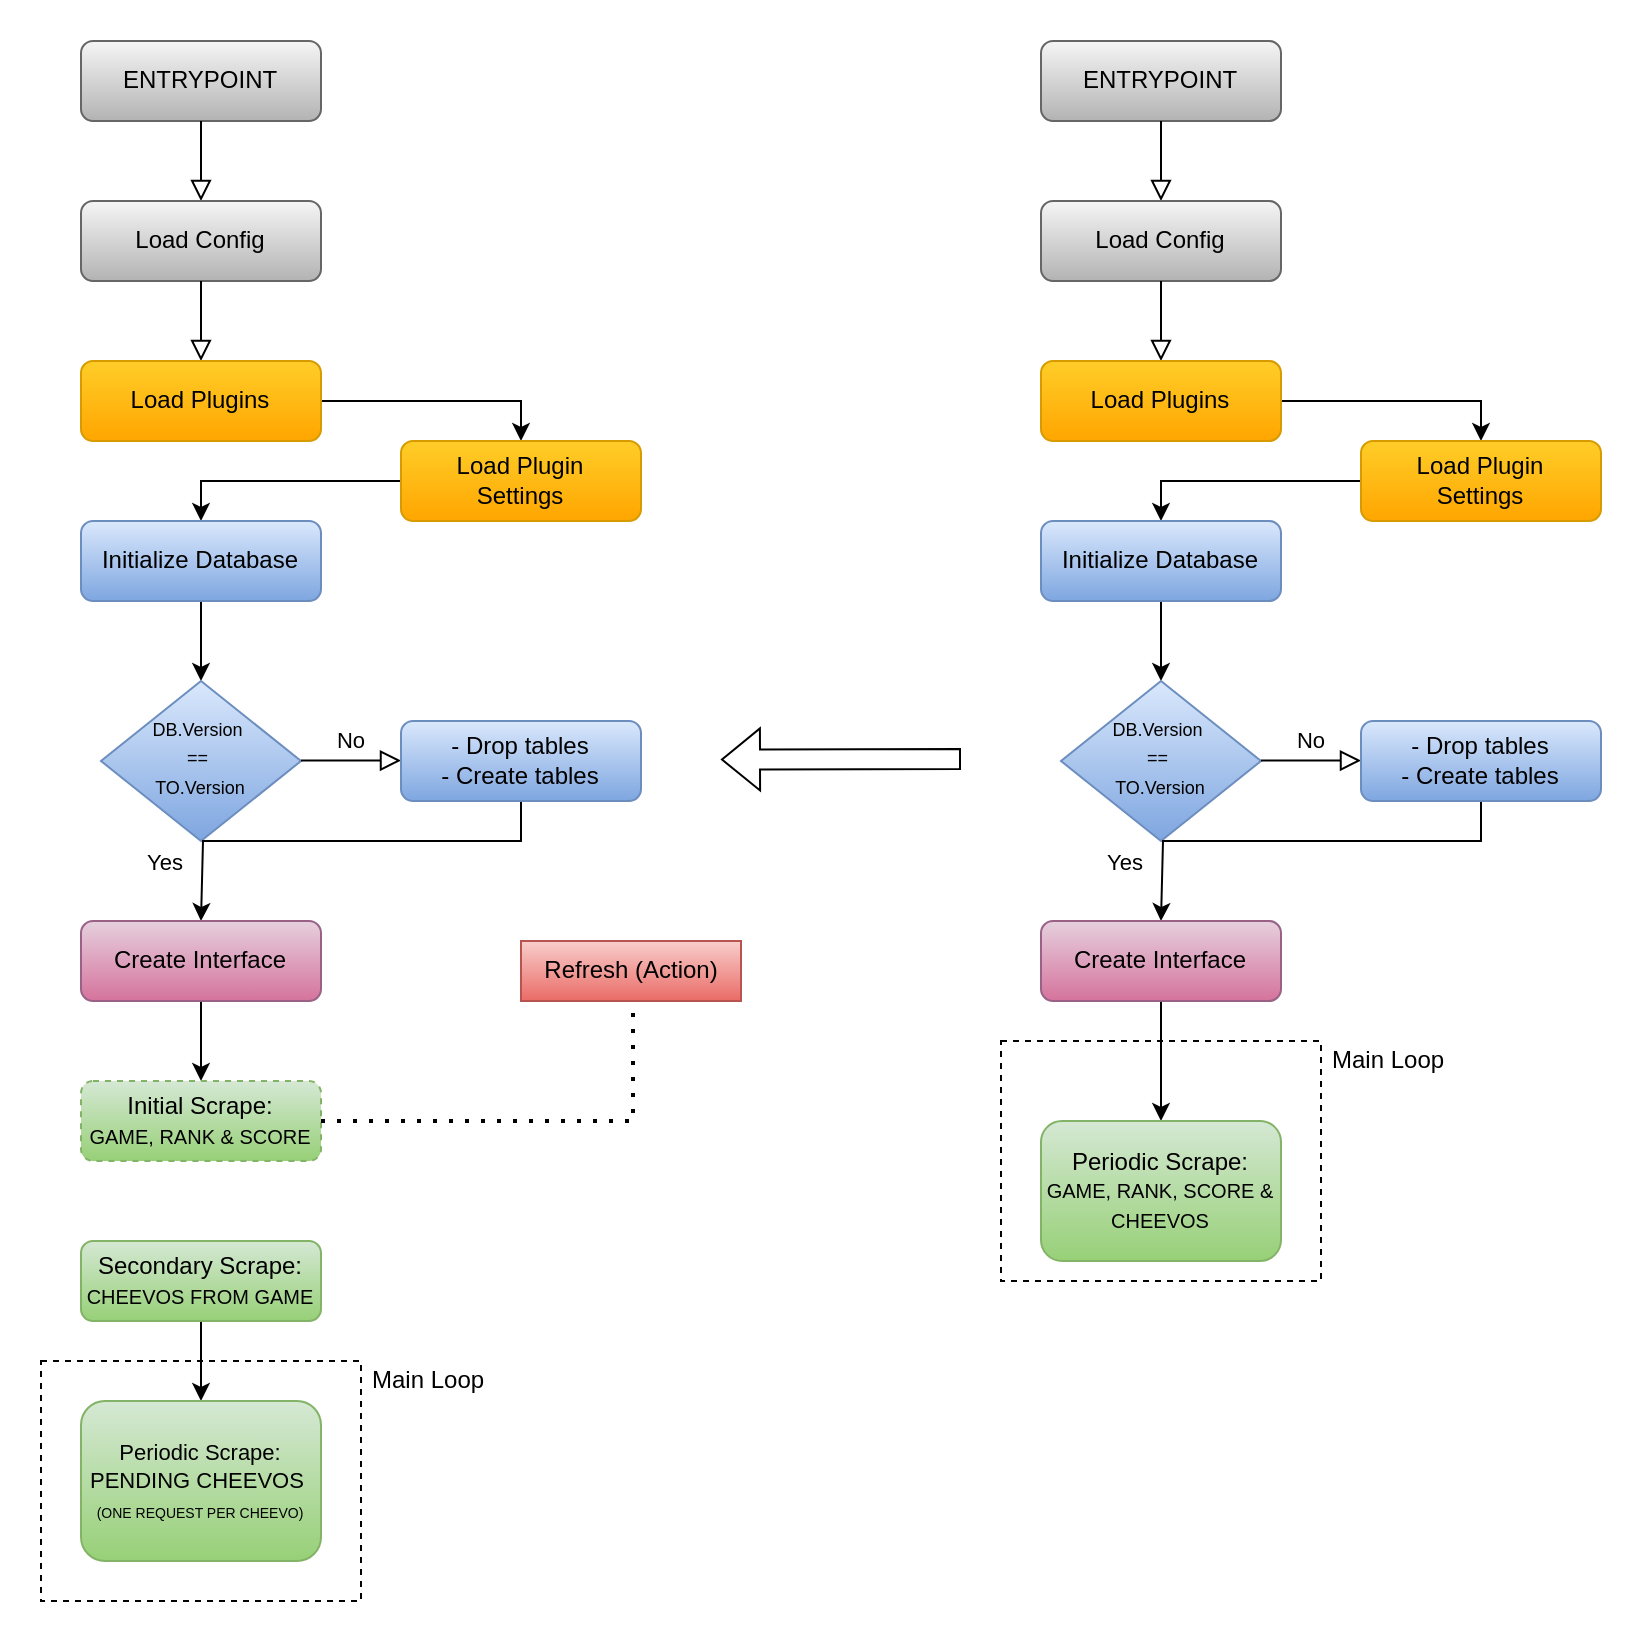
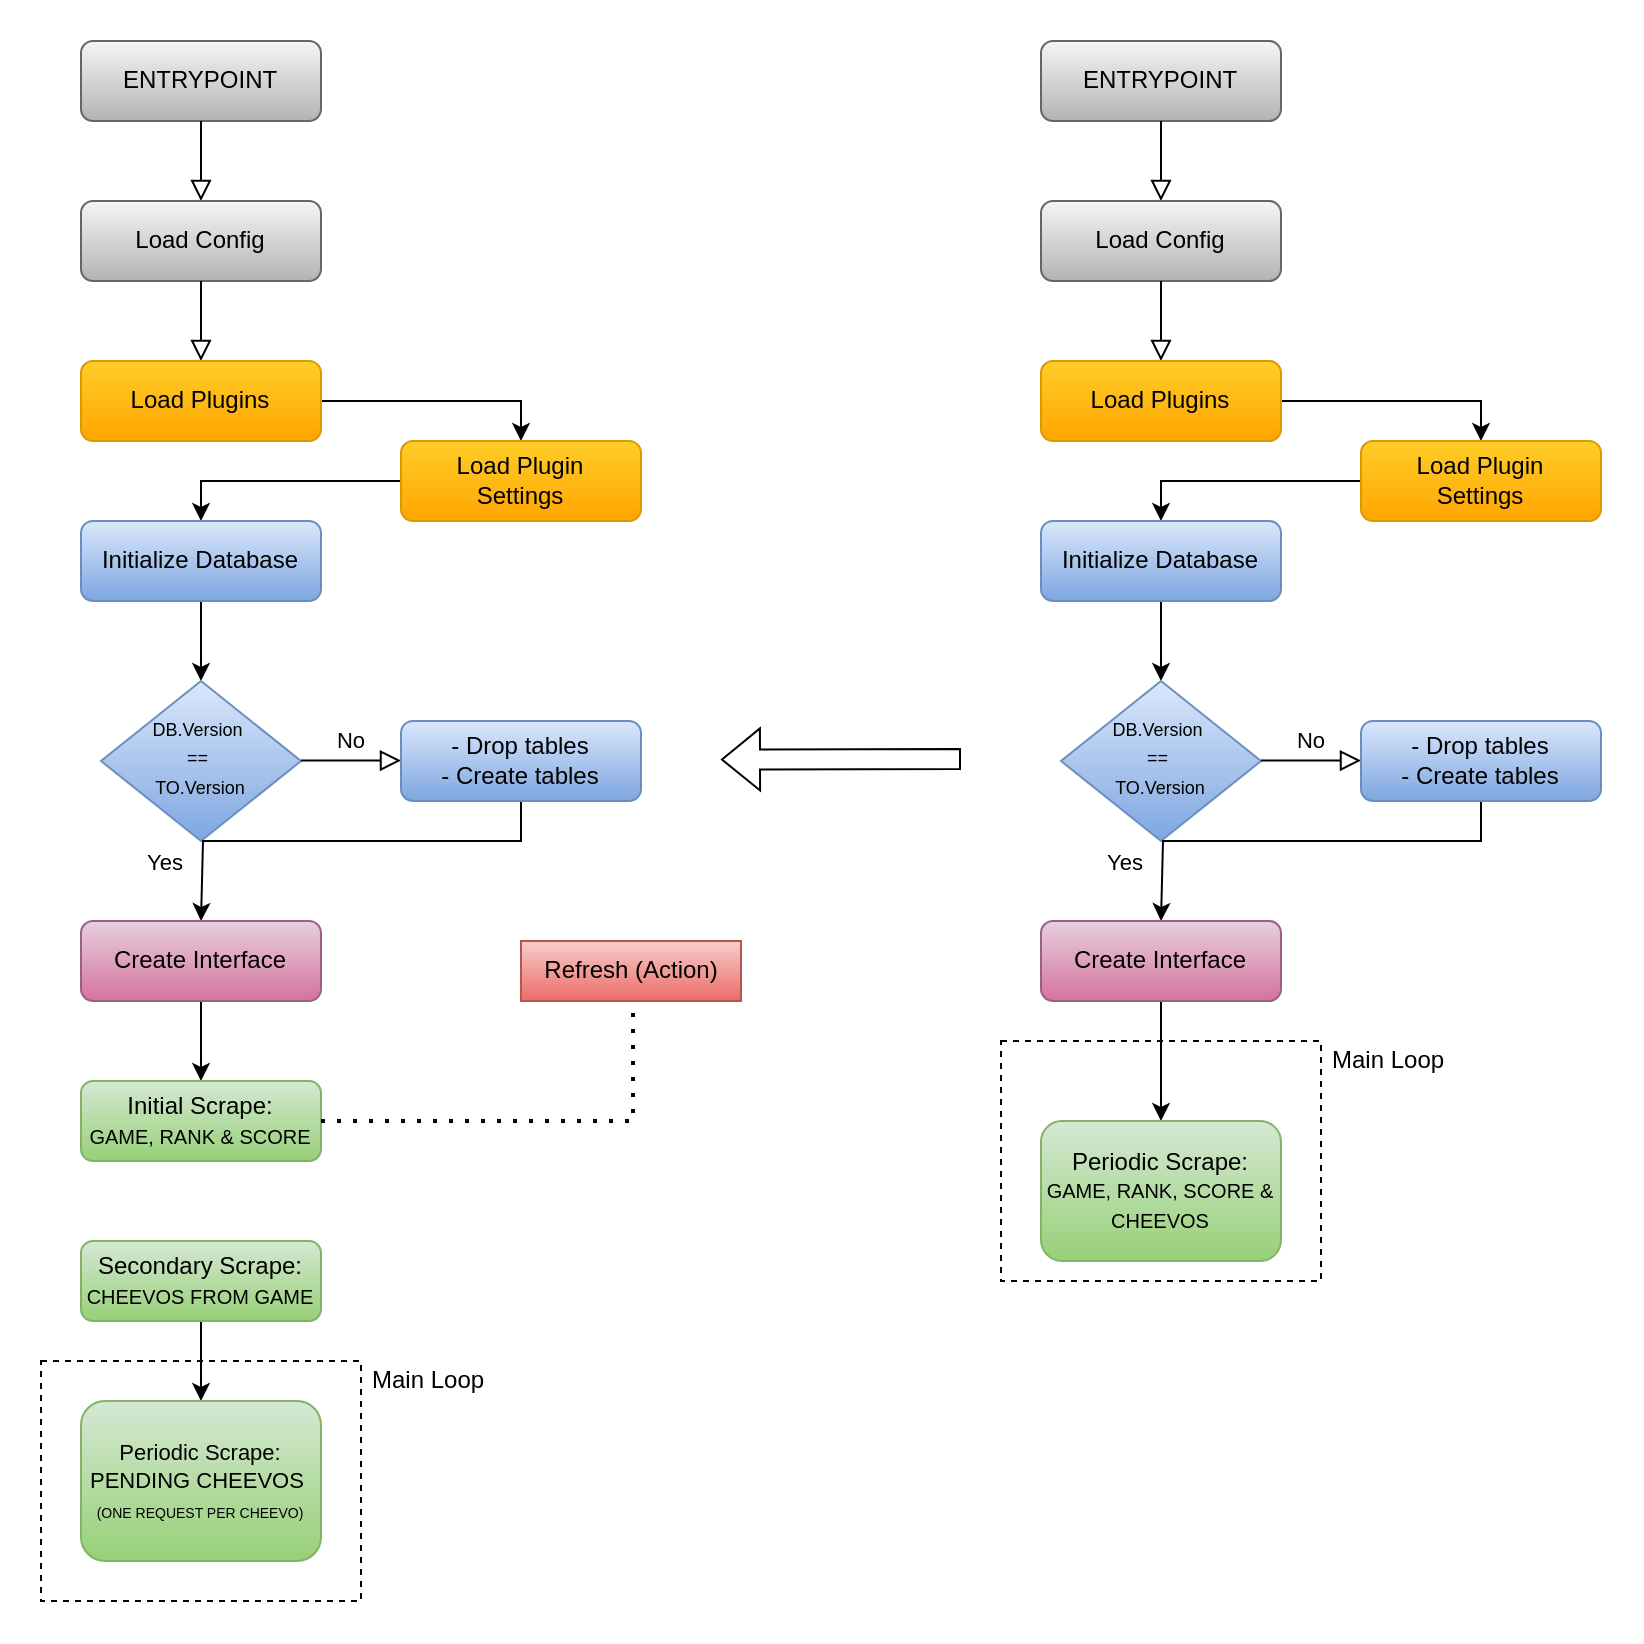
(201, 1121) -> (201, 1121)
